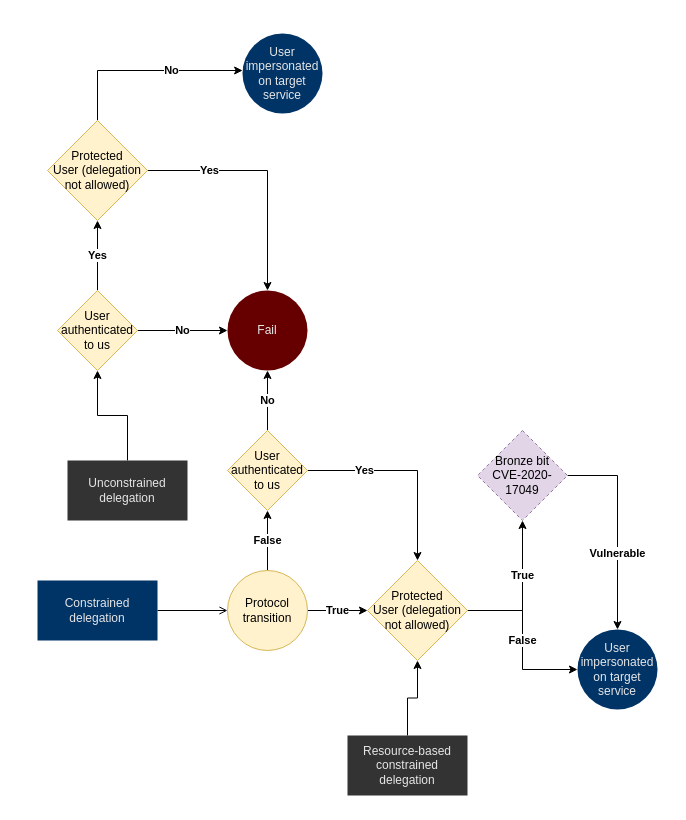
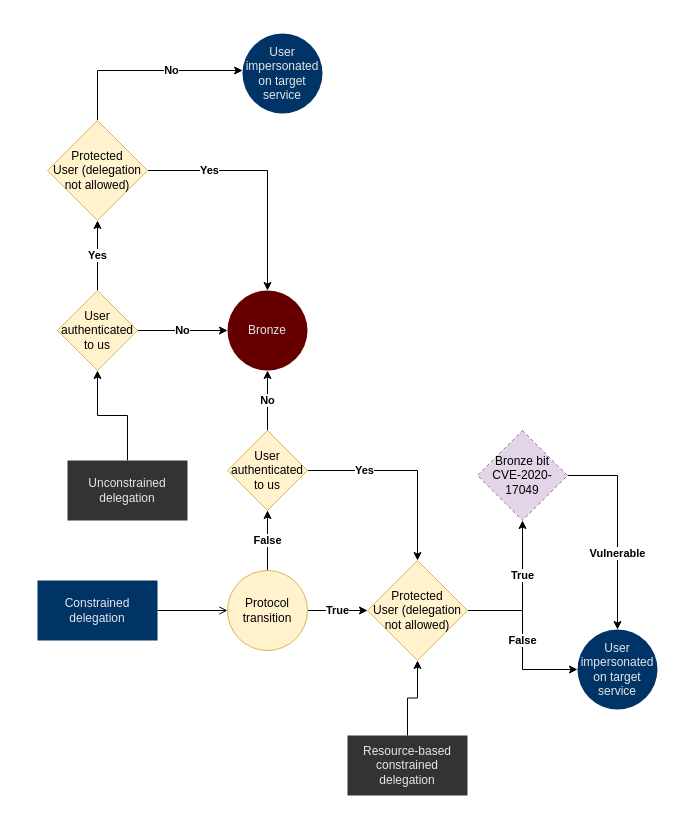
(268, 331) -> (268, 331)
